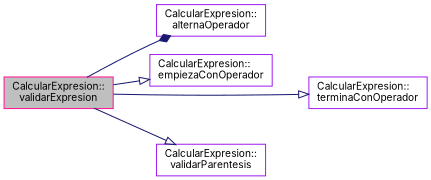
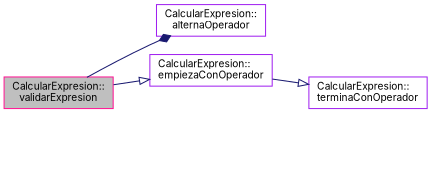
(206, 95) -> (285, 81)
(211, 160) -> none
